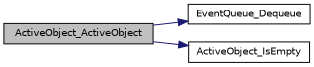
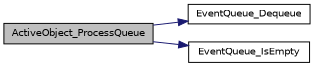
(78, 34) -> (78, 34)
(249, 52) -> (249, 52)
